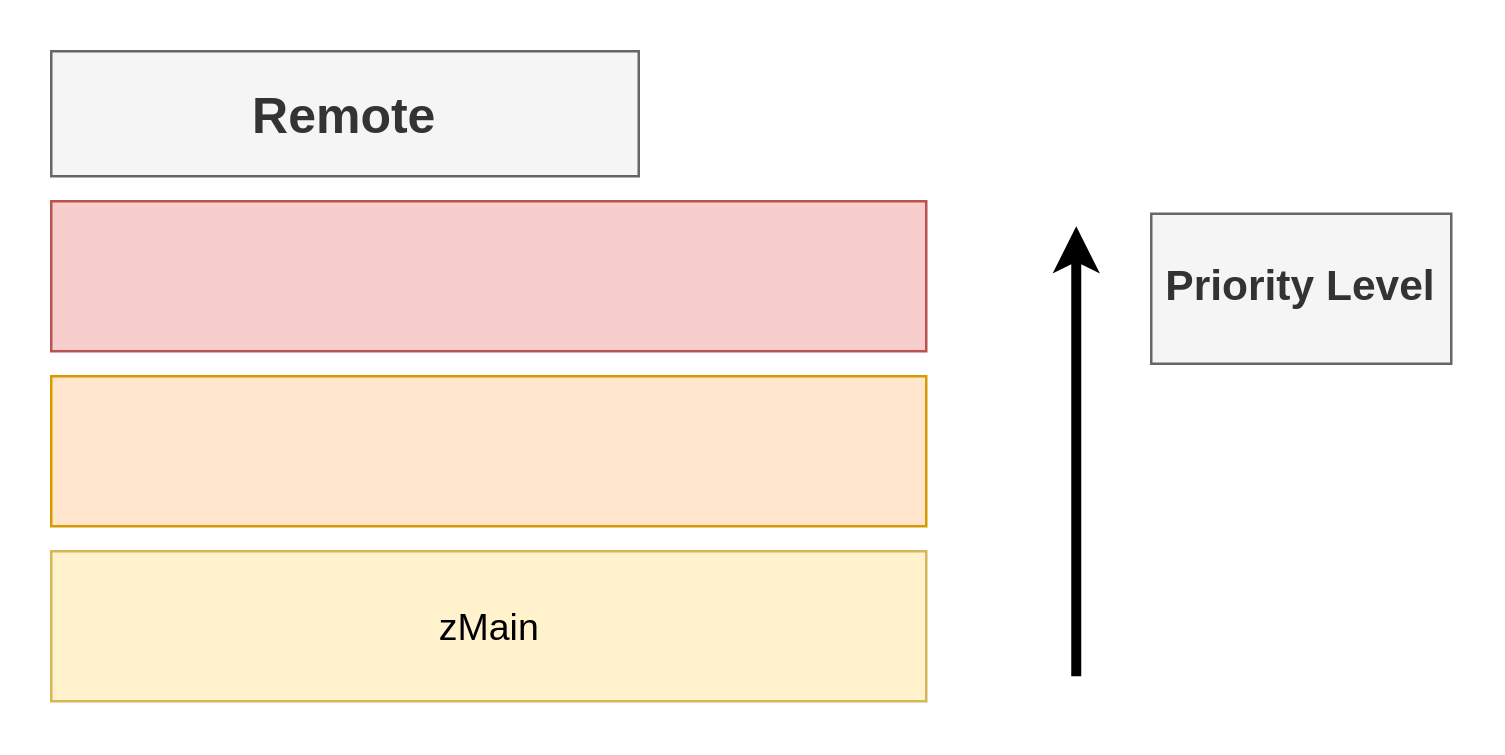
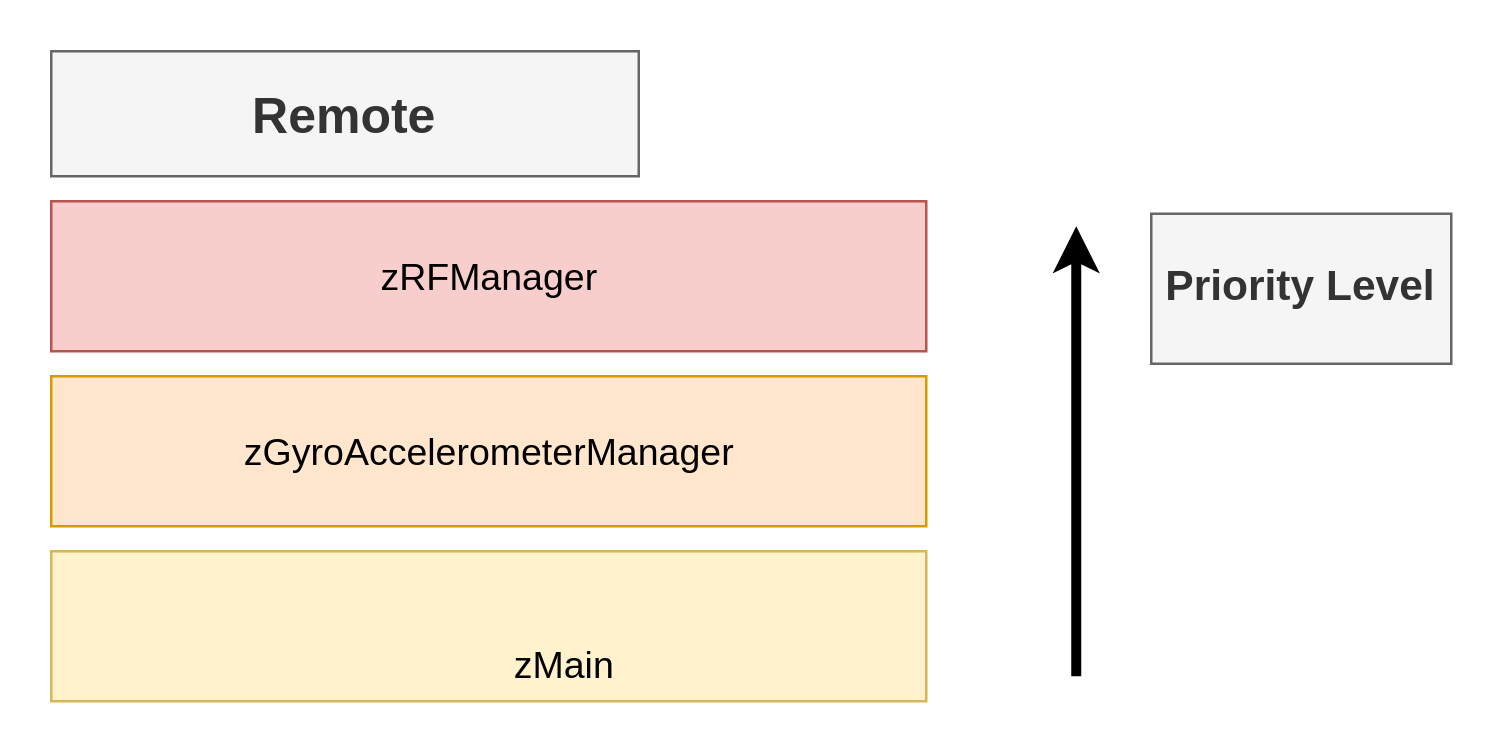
none -> (489, 276)
none -> (489, 451)
(489, 626) -> (564, 664)
